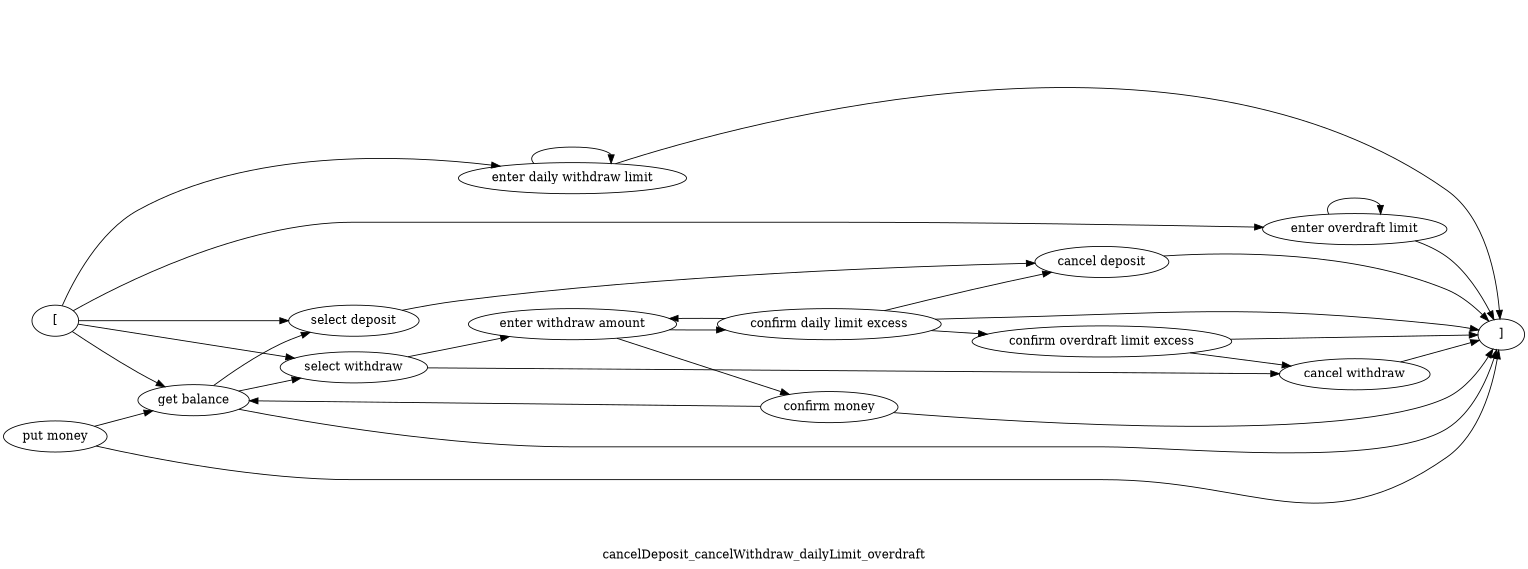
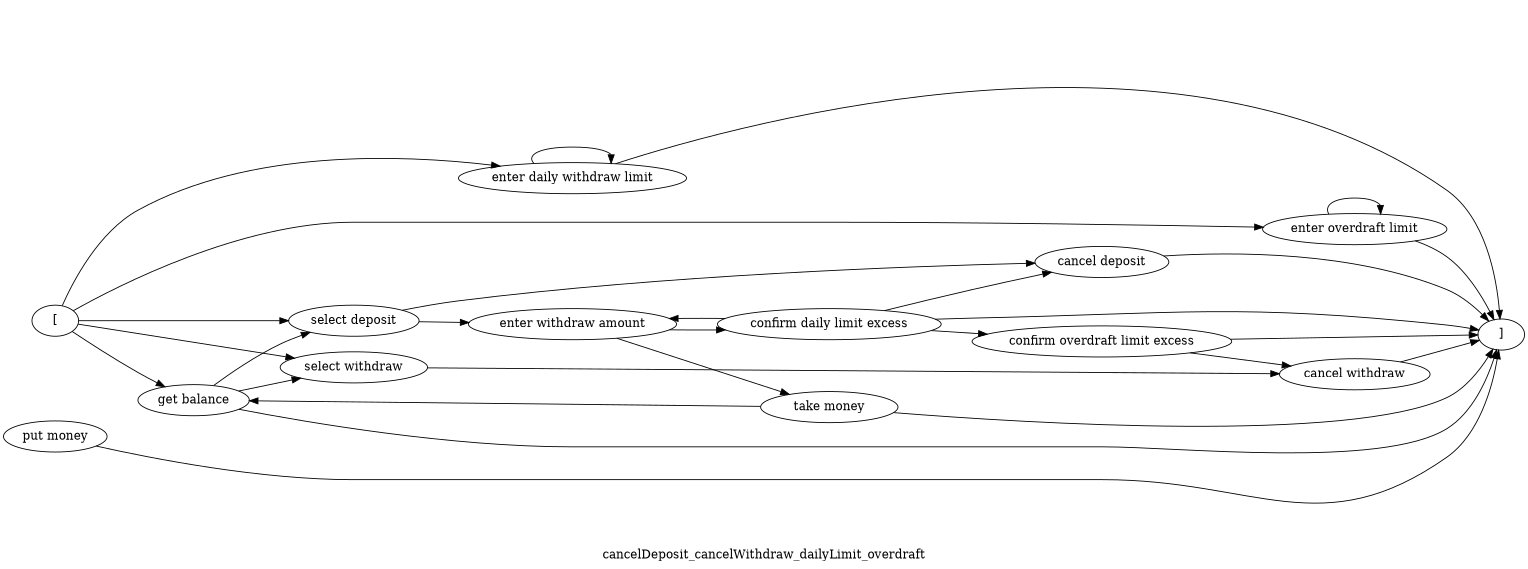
(454, 348) -> (440, 322)
(829, 407) -> (829, 407)
(119, 420) -> none
